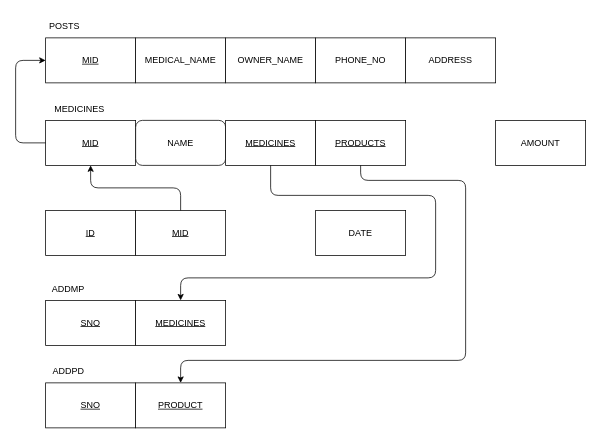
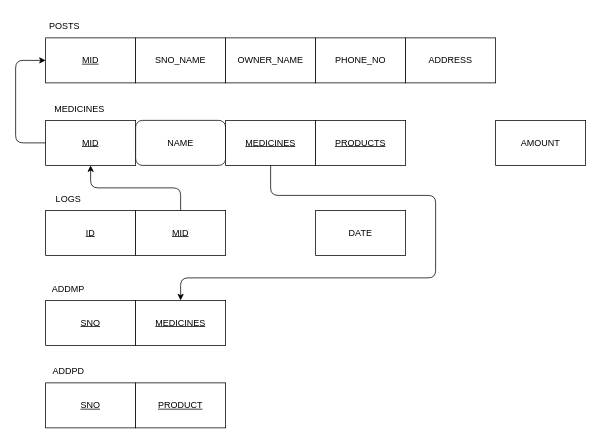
(180, 60) -> (180, 60)
none -> (68, 199)
(459, 360) -> none
